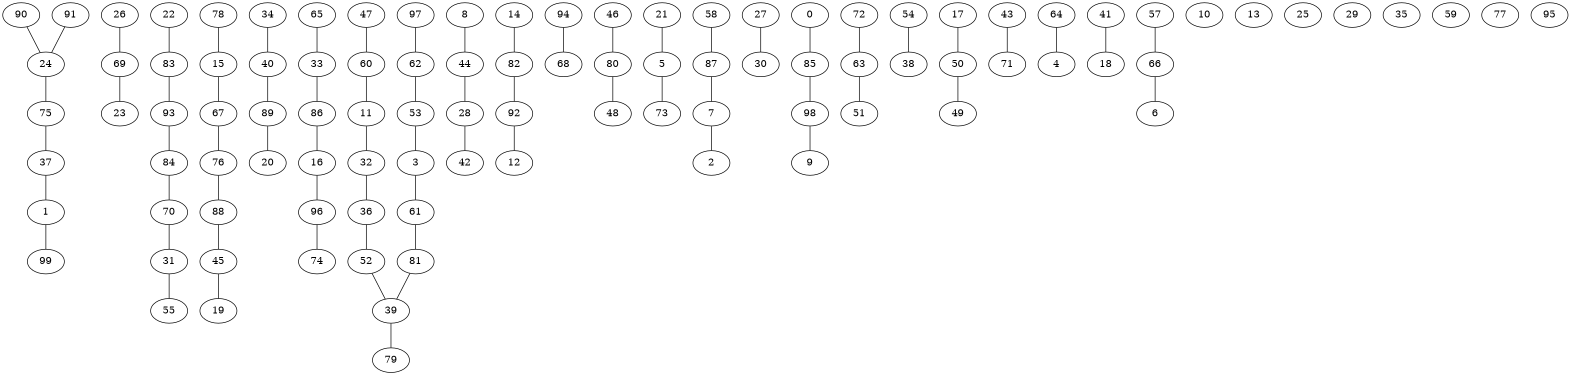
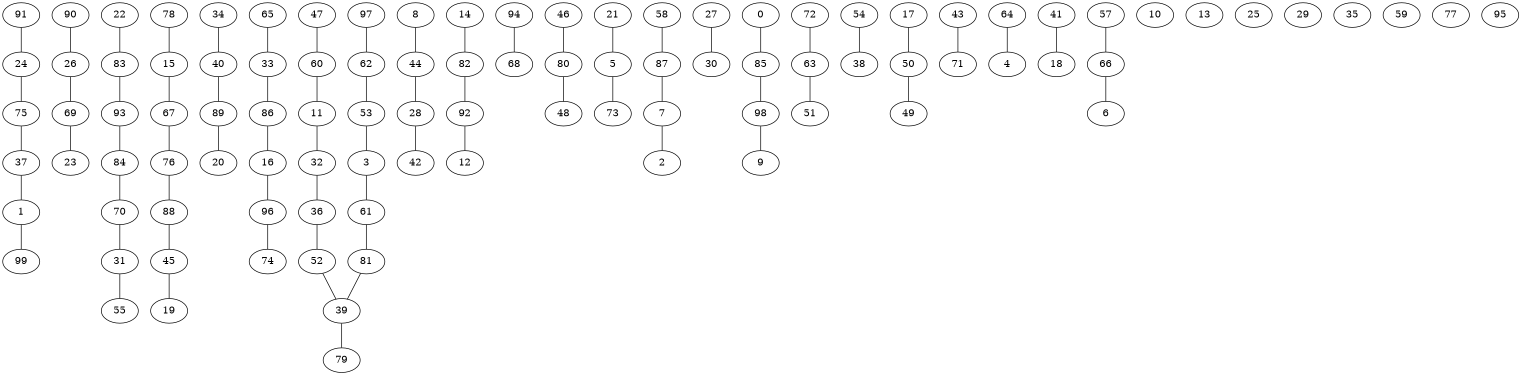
(34, 40) -> (71, 40)
